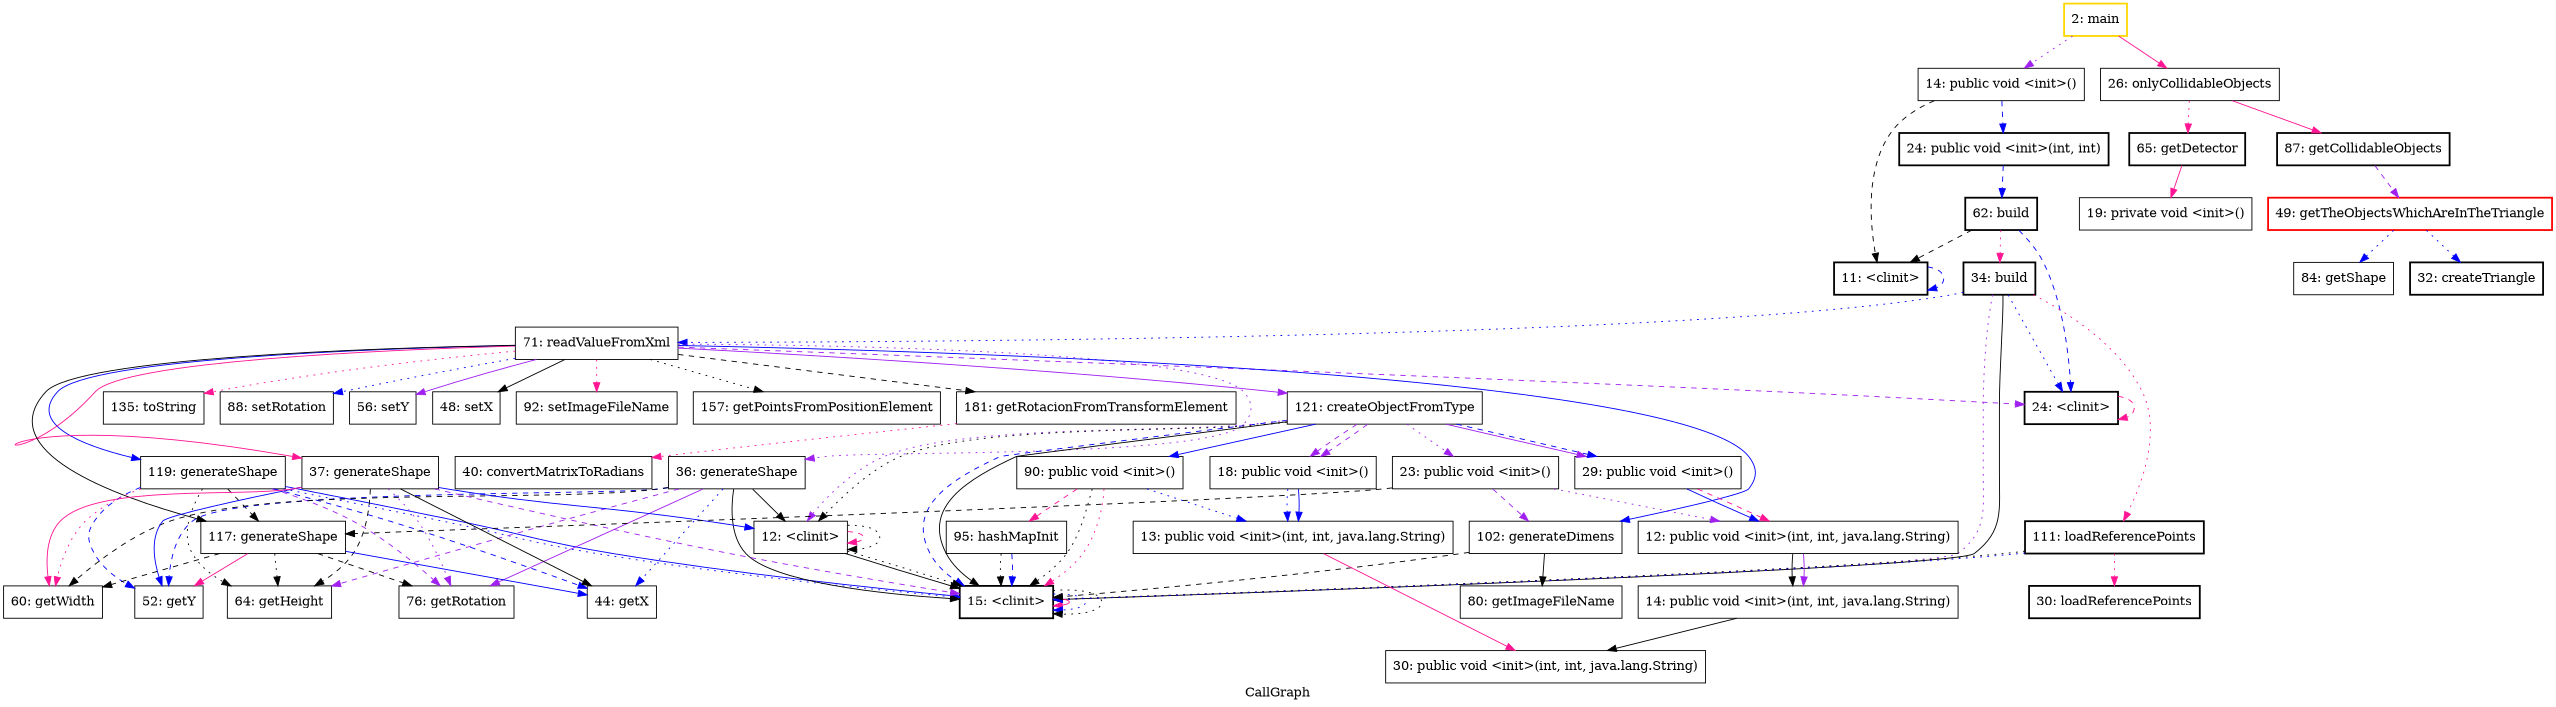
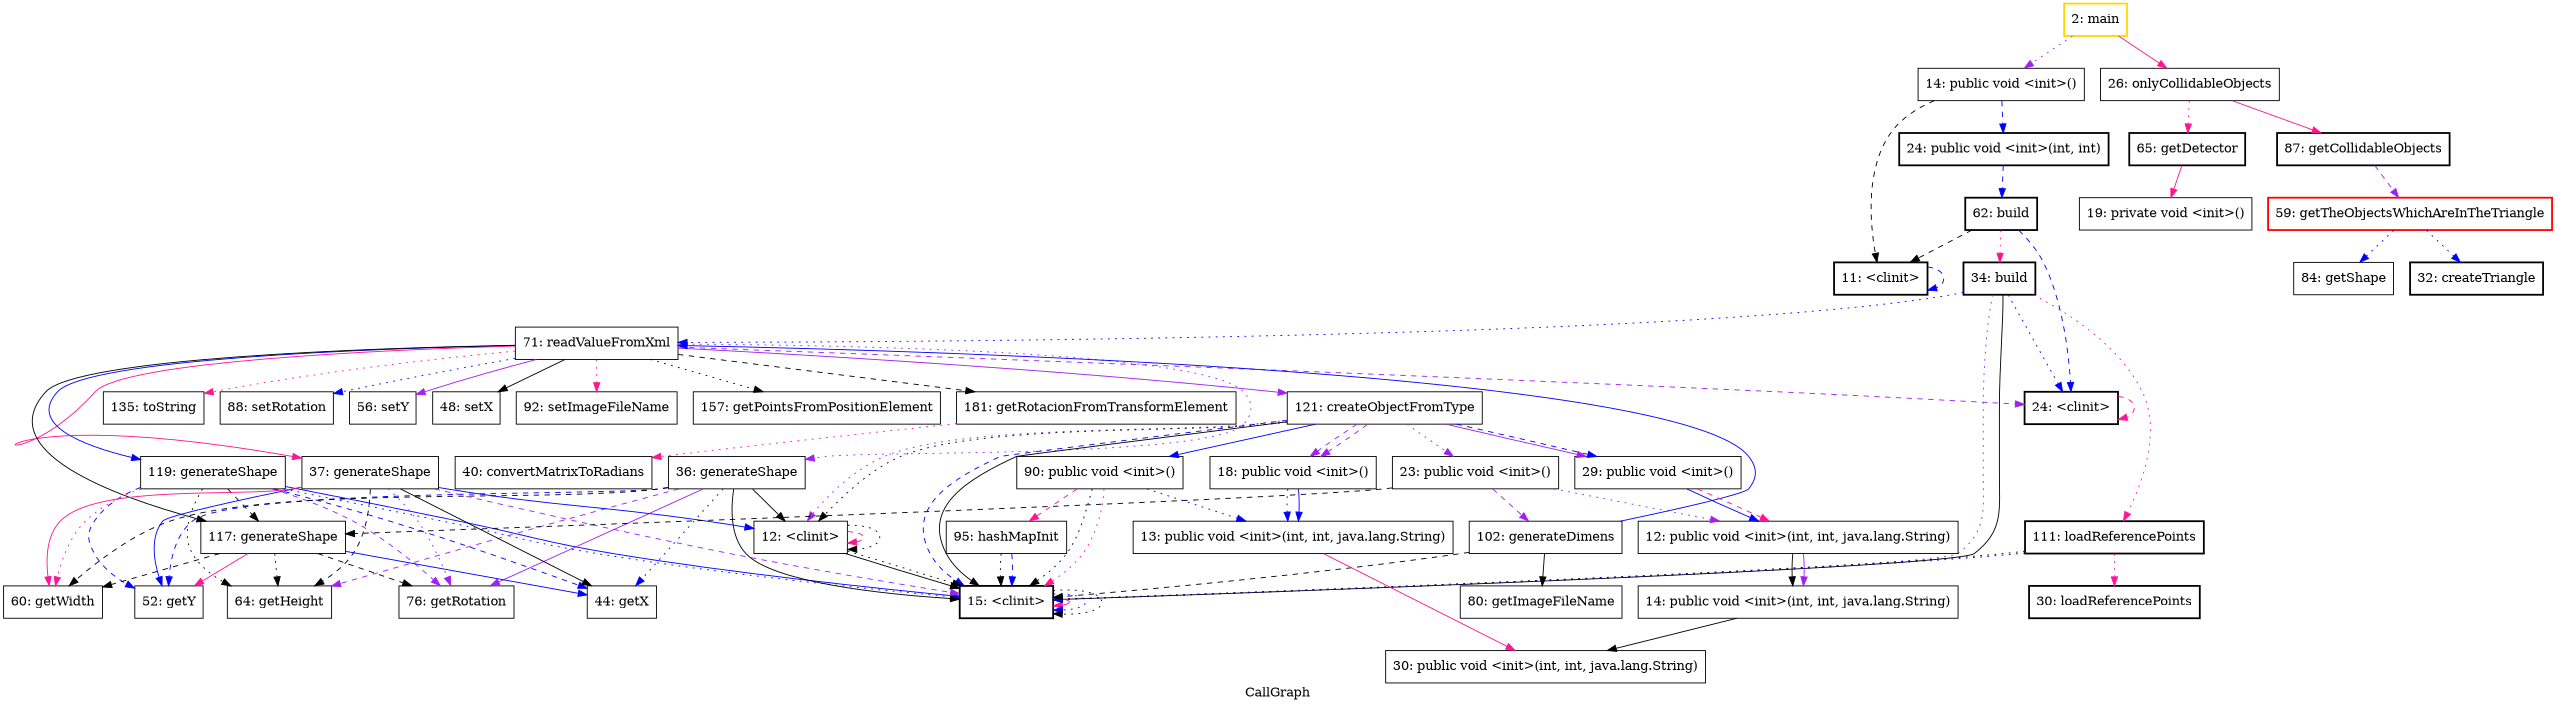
(2410, 214) -> (2410, 214)
(1391, 381) -> (1400, 382)
